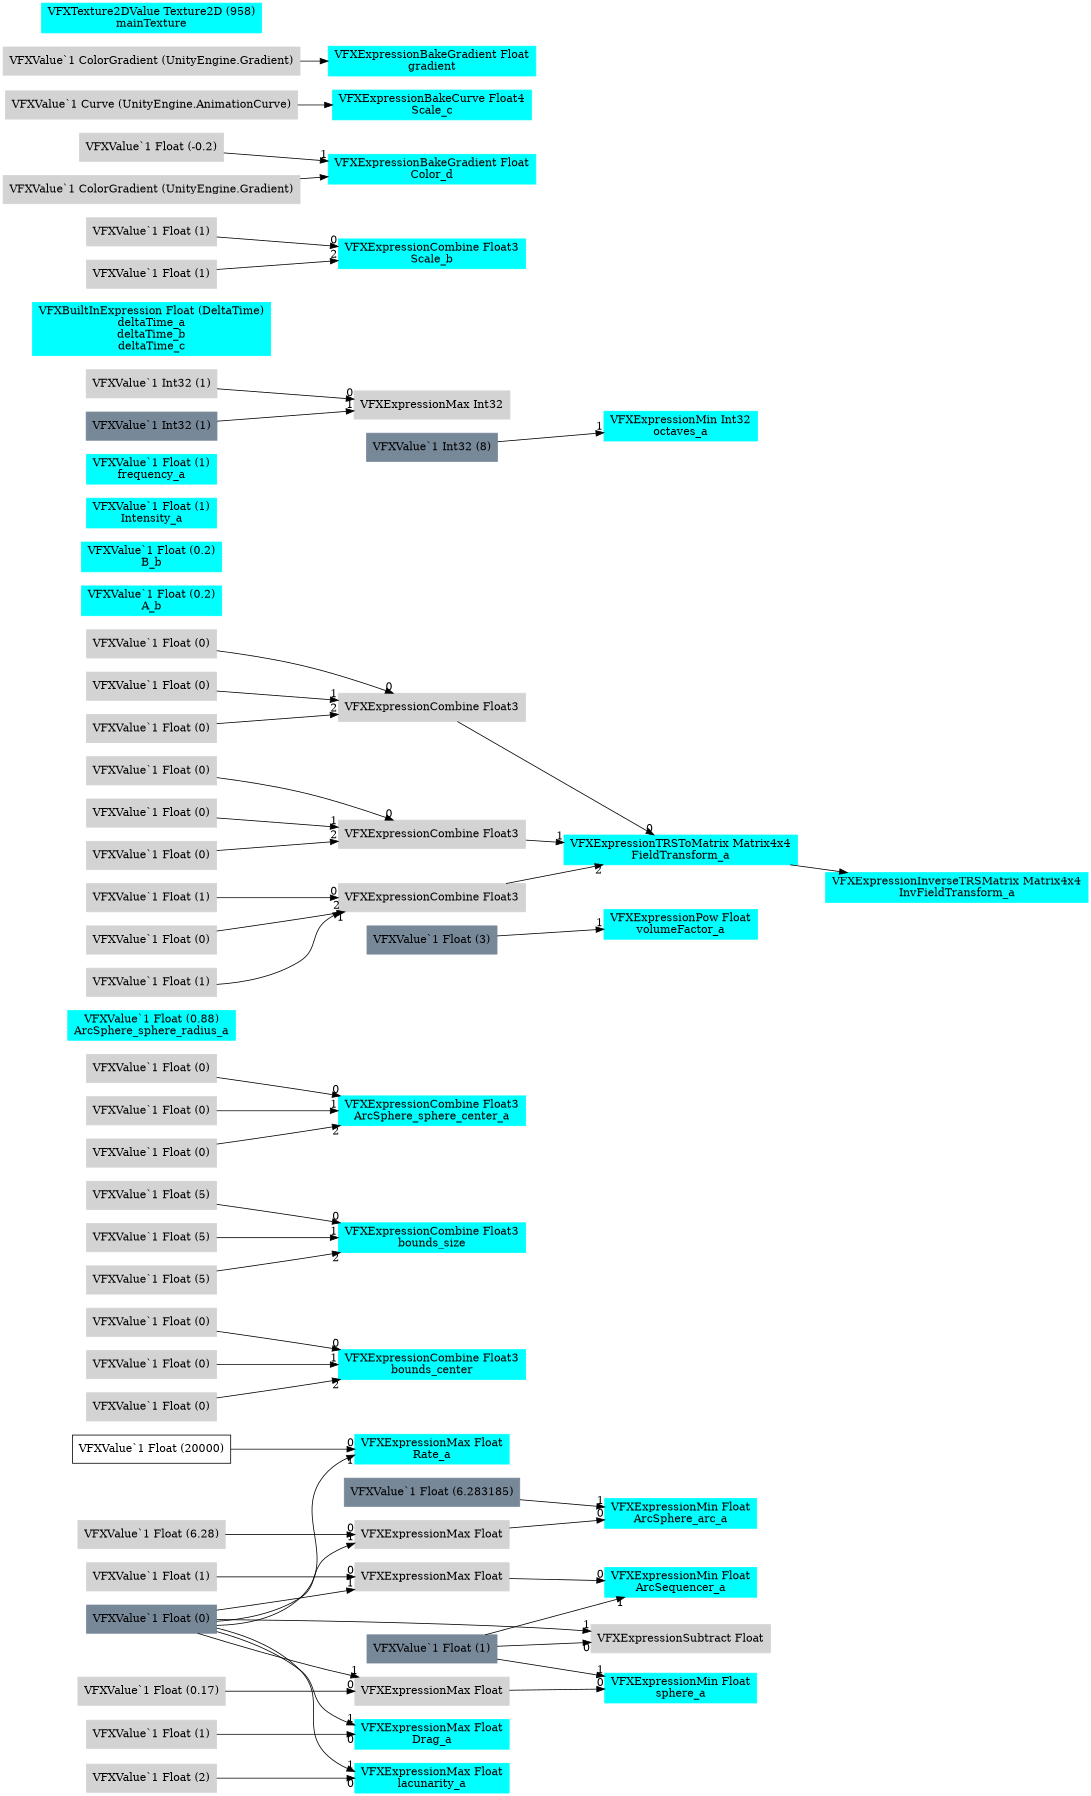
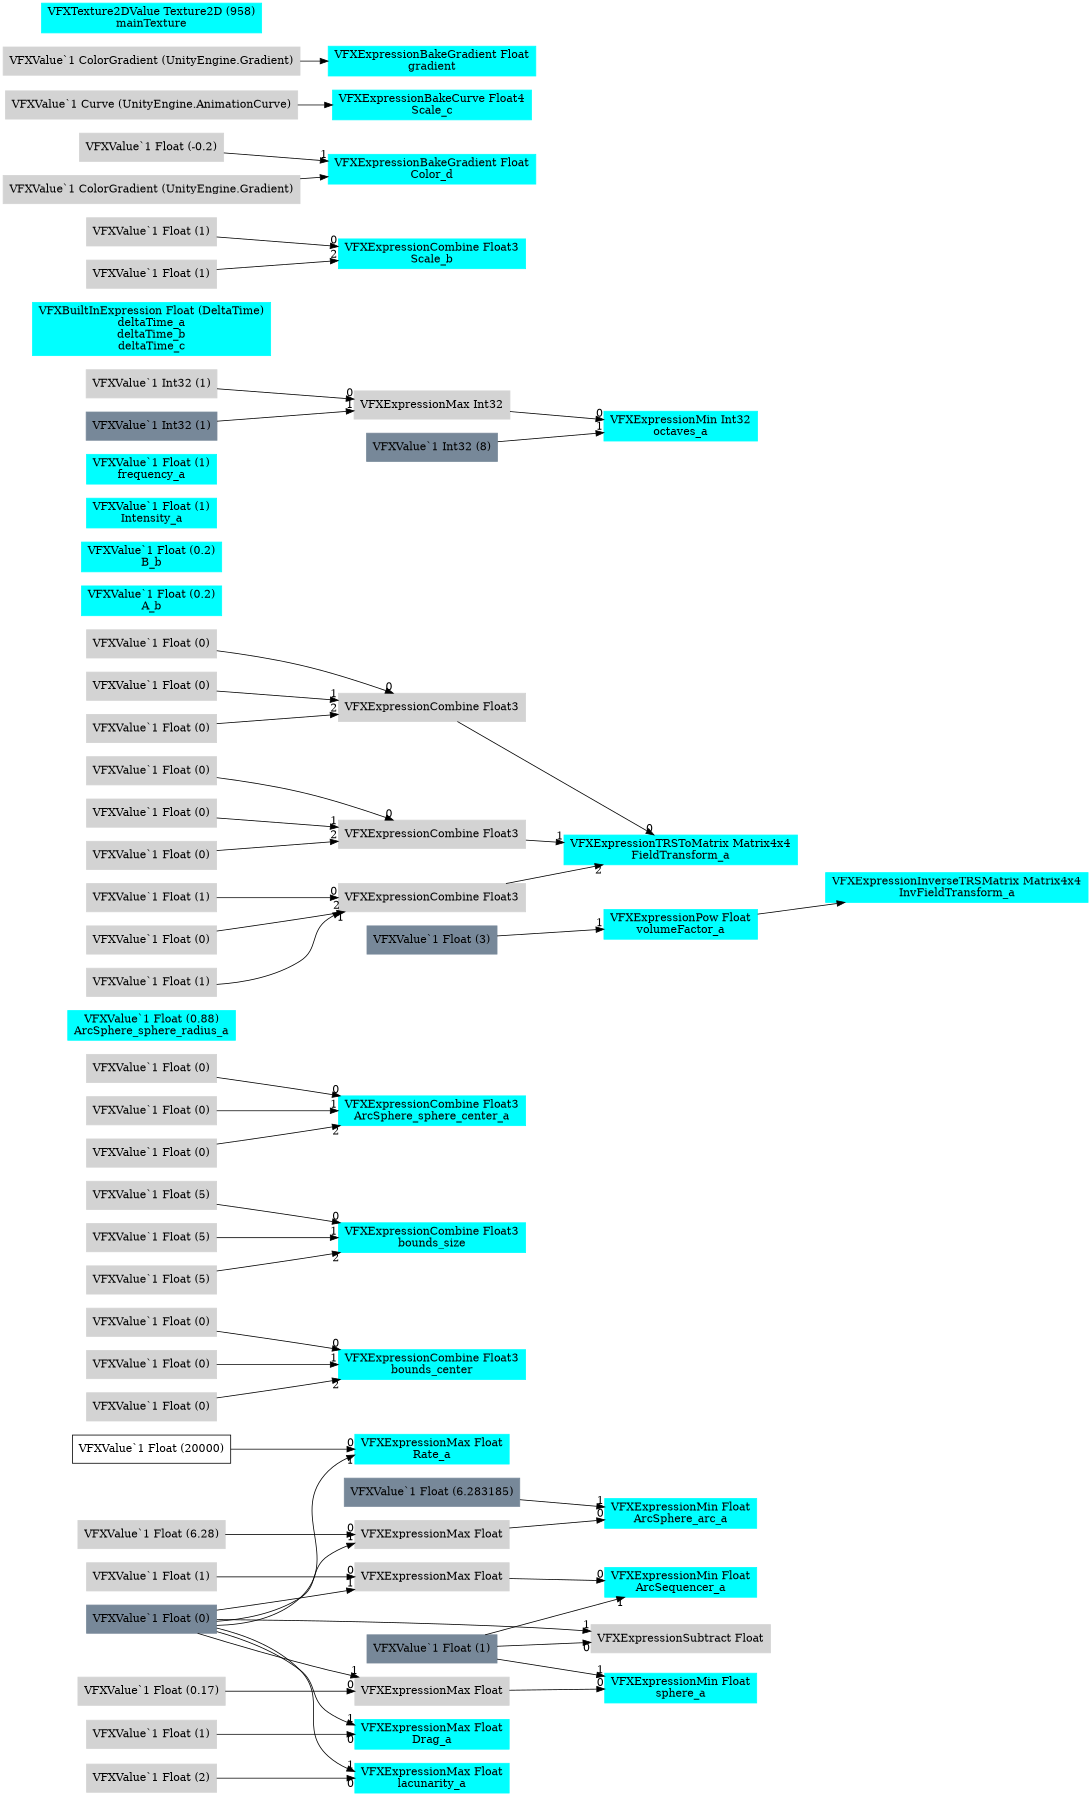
none -> (553, 415)
(815, 868) -> (797, 909)
